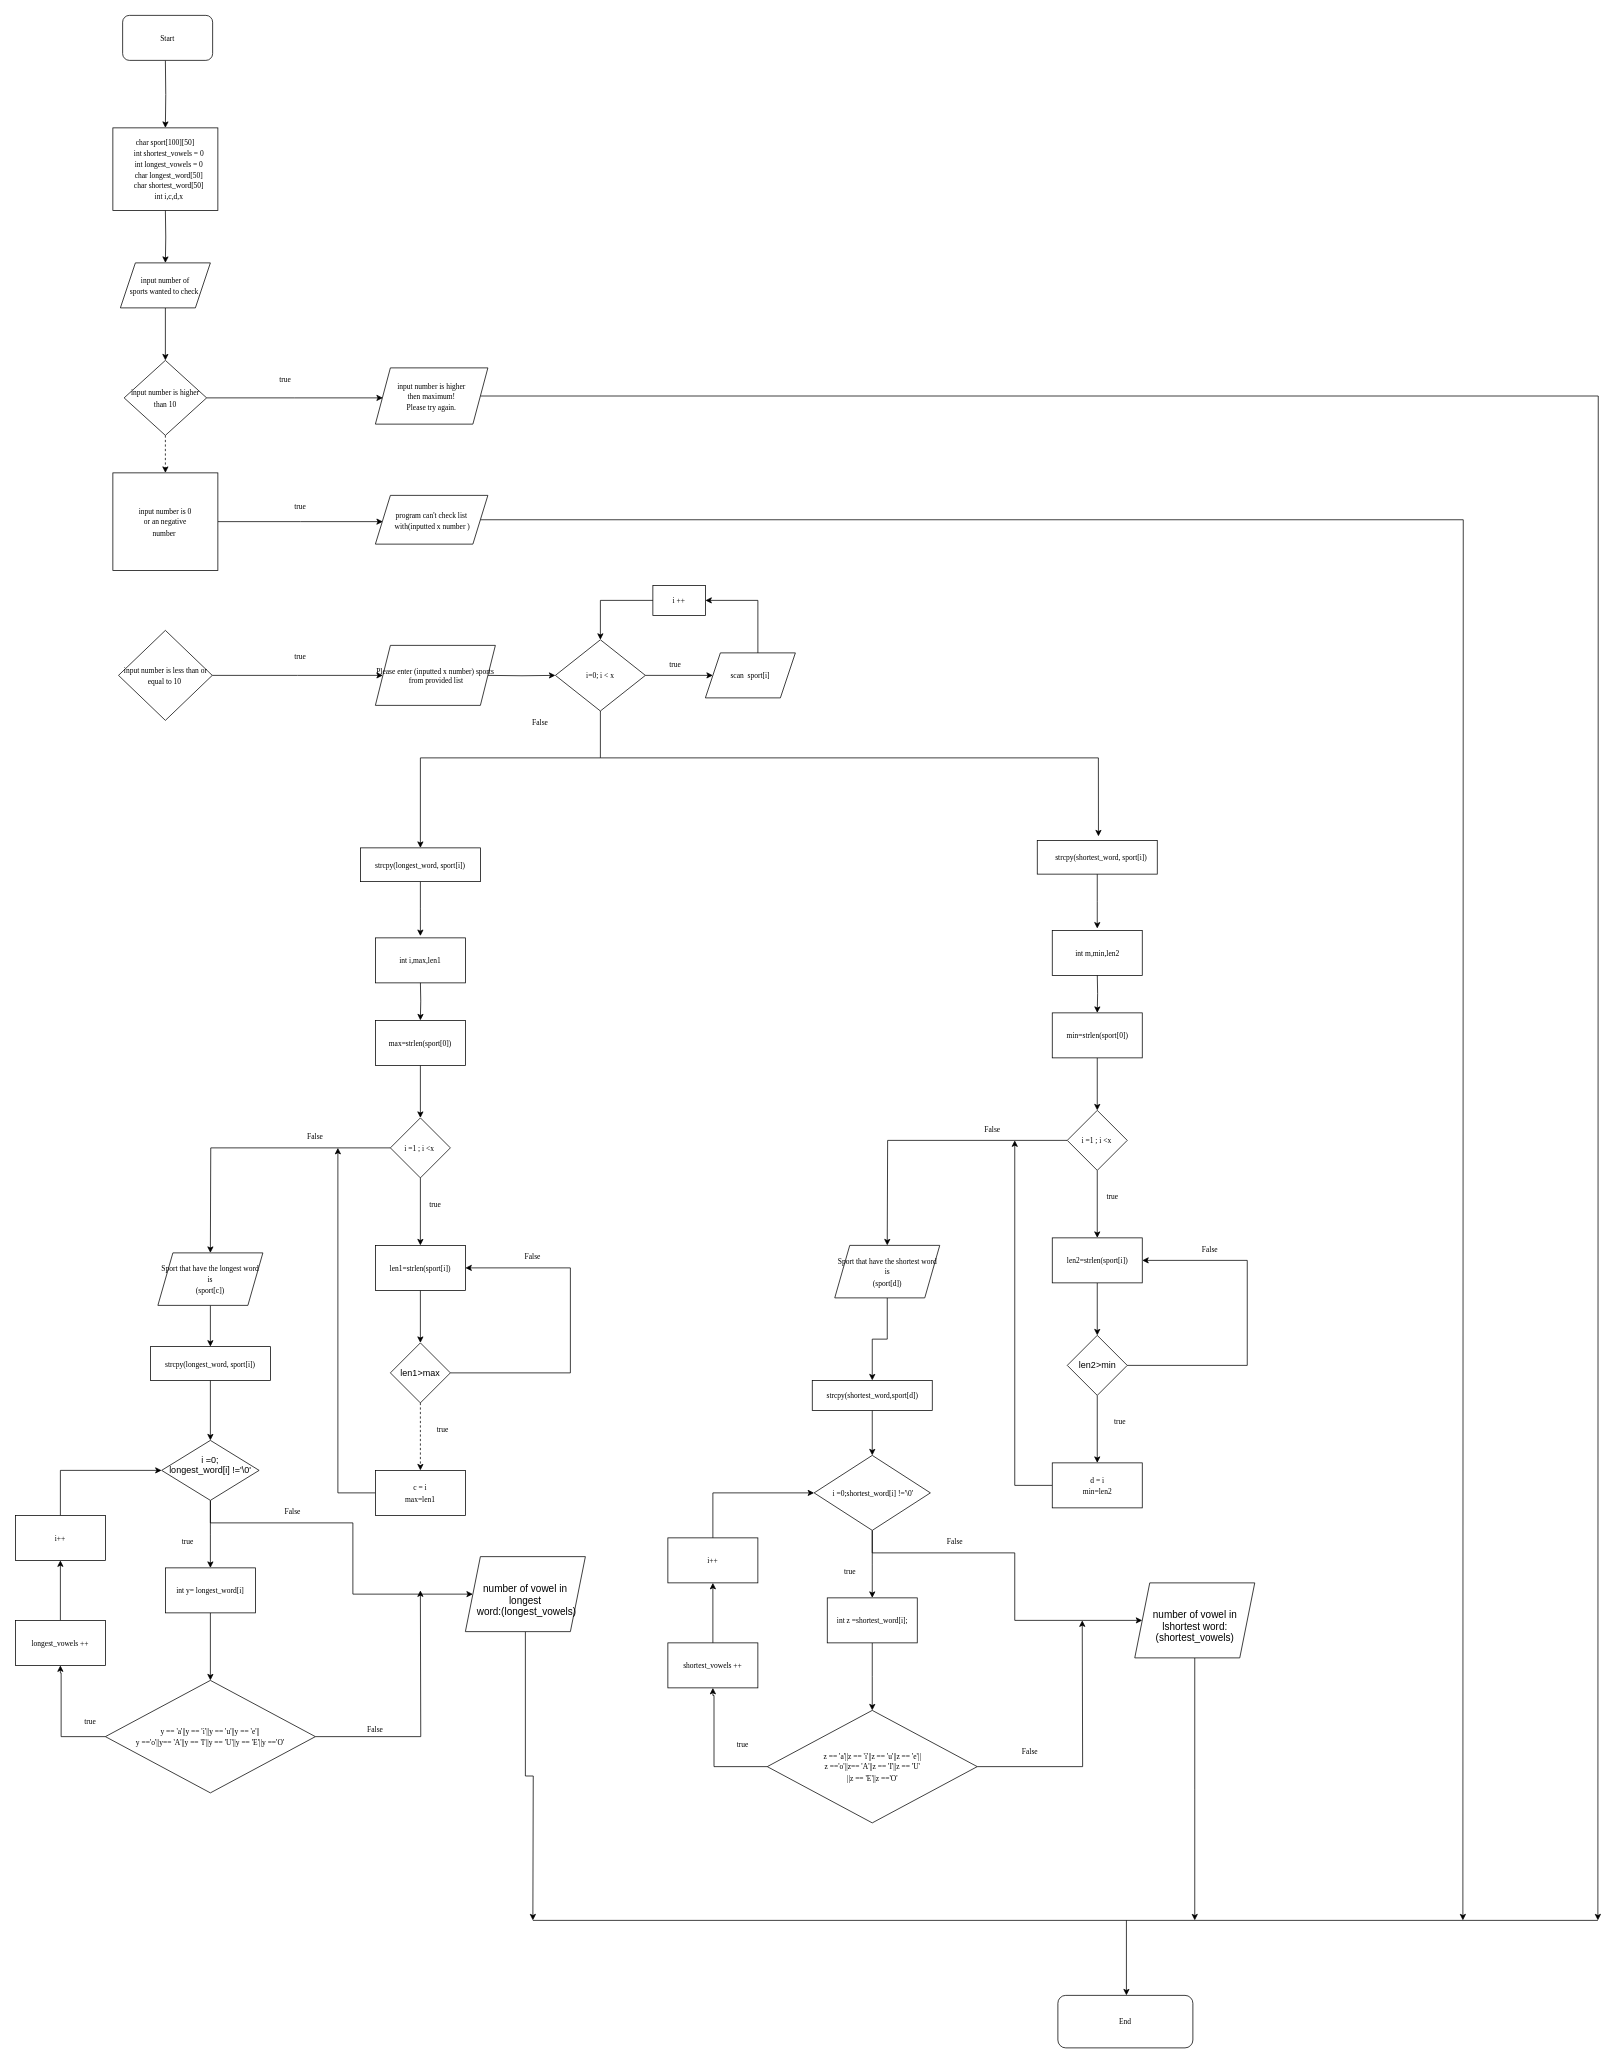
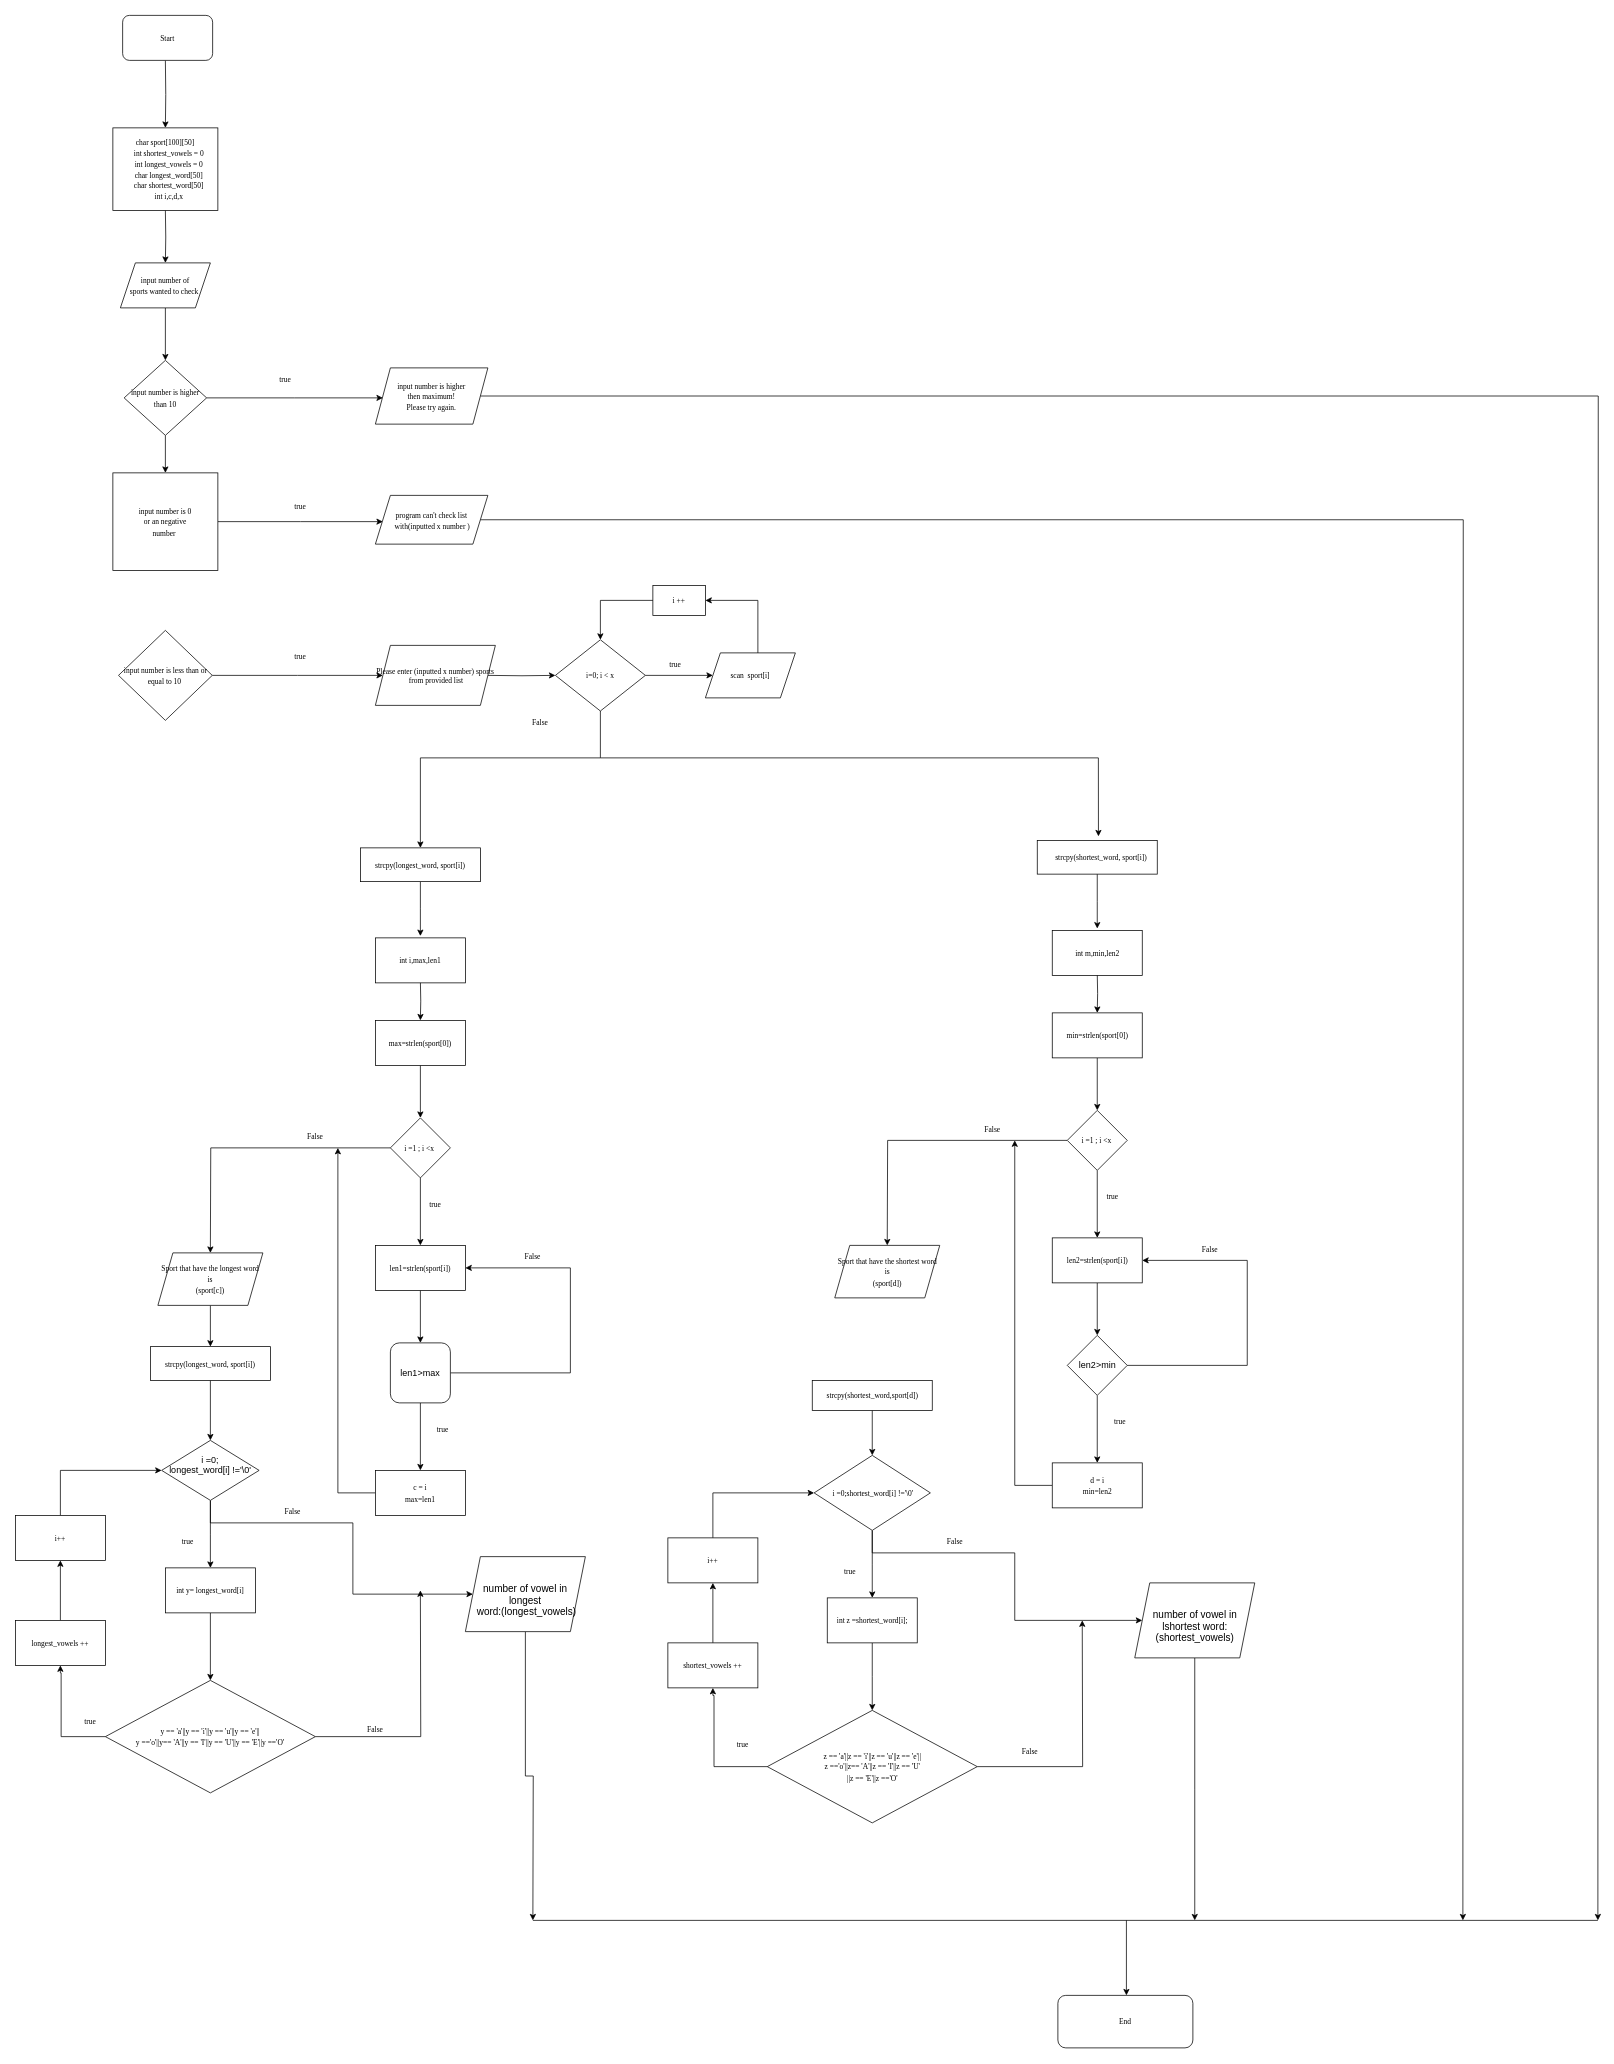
(165, 452) -> (165, 452)
(887, 1319) -> none
(420, 1373) -> (420, 1373)
(420, 1434) -> (420, 1434)
